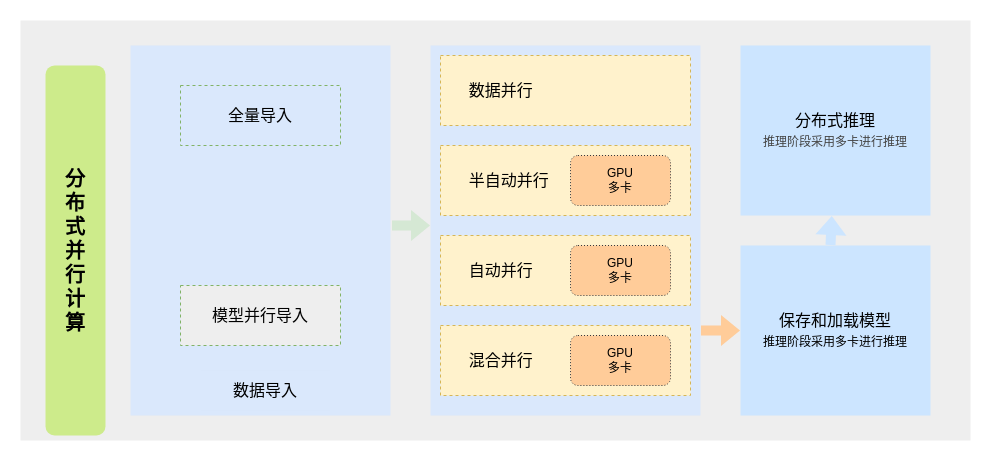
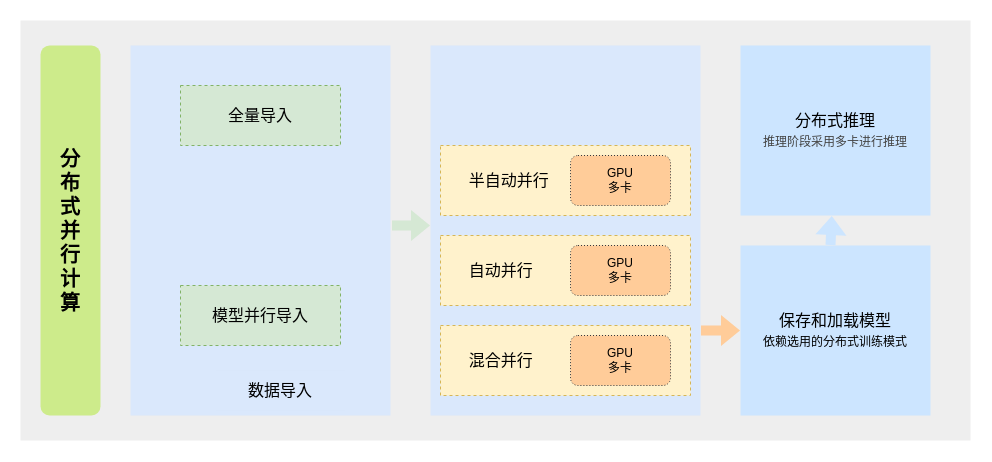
(566, 91) -> none
(261, 116) -> (261, 116)
(76, 251) -> (71, 231)
(261, 316) -> (261, 316)
(836, 331) -> (836, 331)
(266, 391) -> (281, 391)
